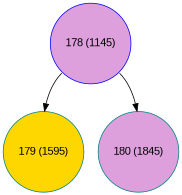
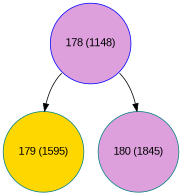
(91, 44) -> (91, 44)
